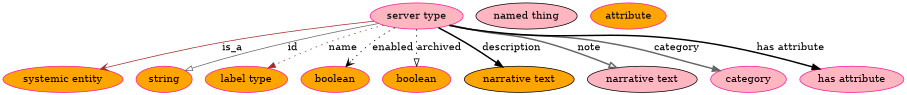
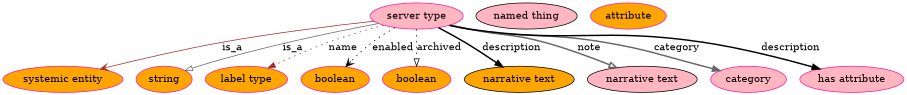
(293, 48) -> (293, 48)
(791, 48) -> (791, 48)
